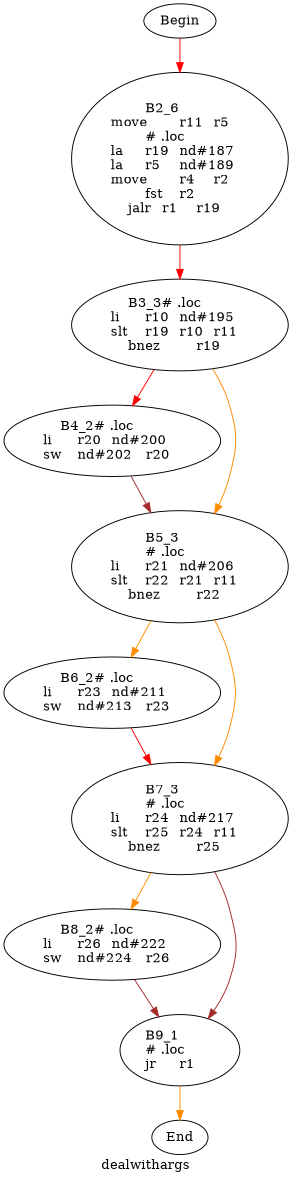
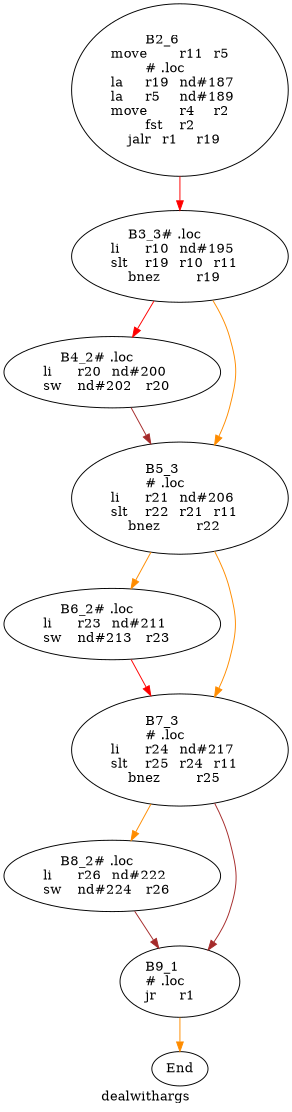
(180, 21) -> none
